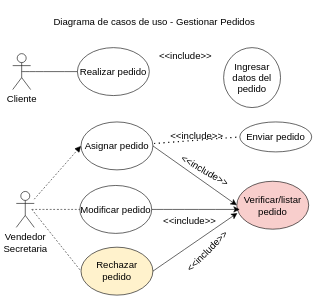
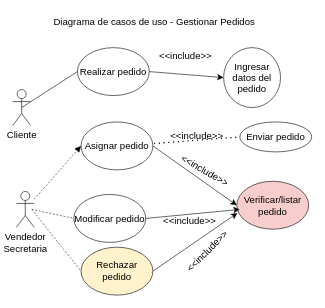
(21, 72) -> (21, 108)
none -> (187, 75)
(116, 210) -> (110, 219)
